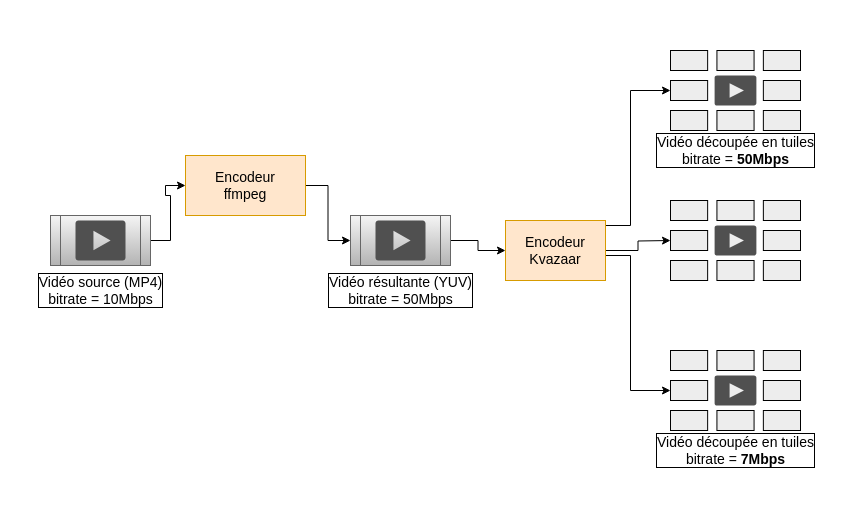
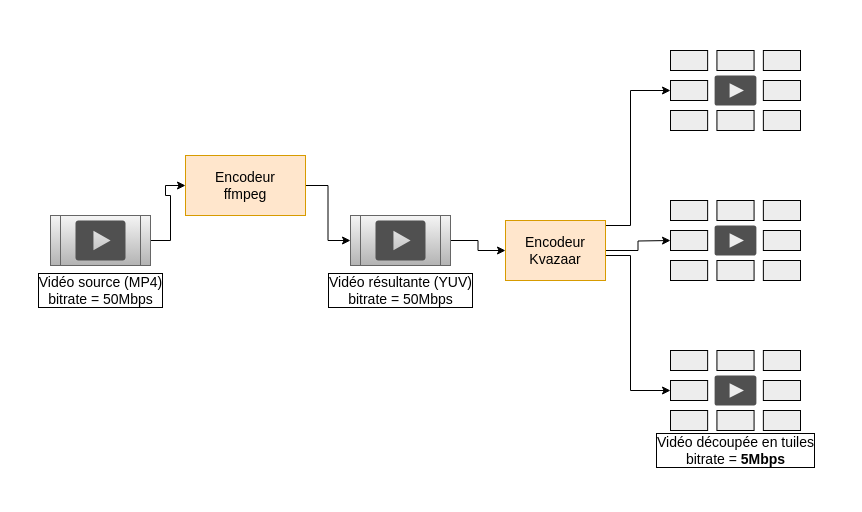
(736, 151) -> none
(101, 291) -> (101, 291)
(736, 451) -> (736, 451)
